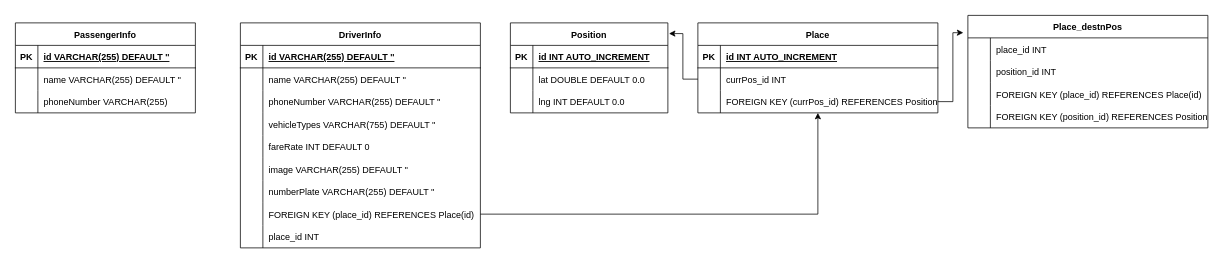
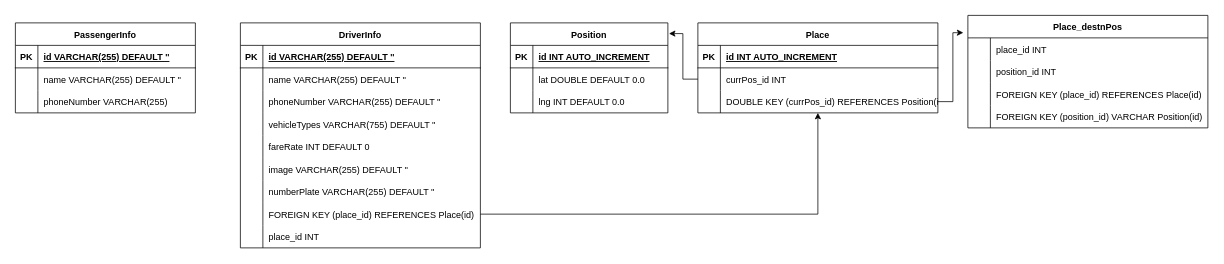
(838, 102) -> (835, 102)
(1108, 117) -> (1100, 117)
